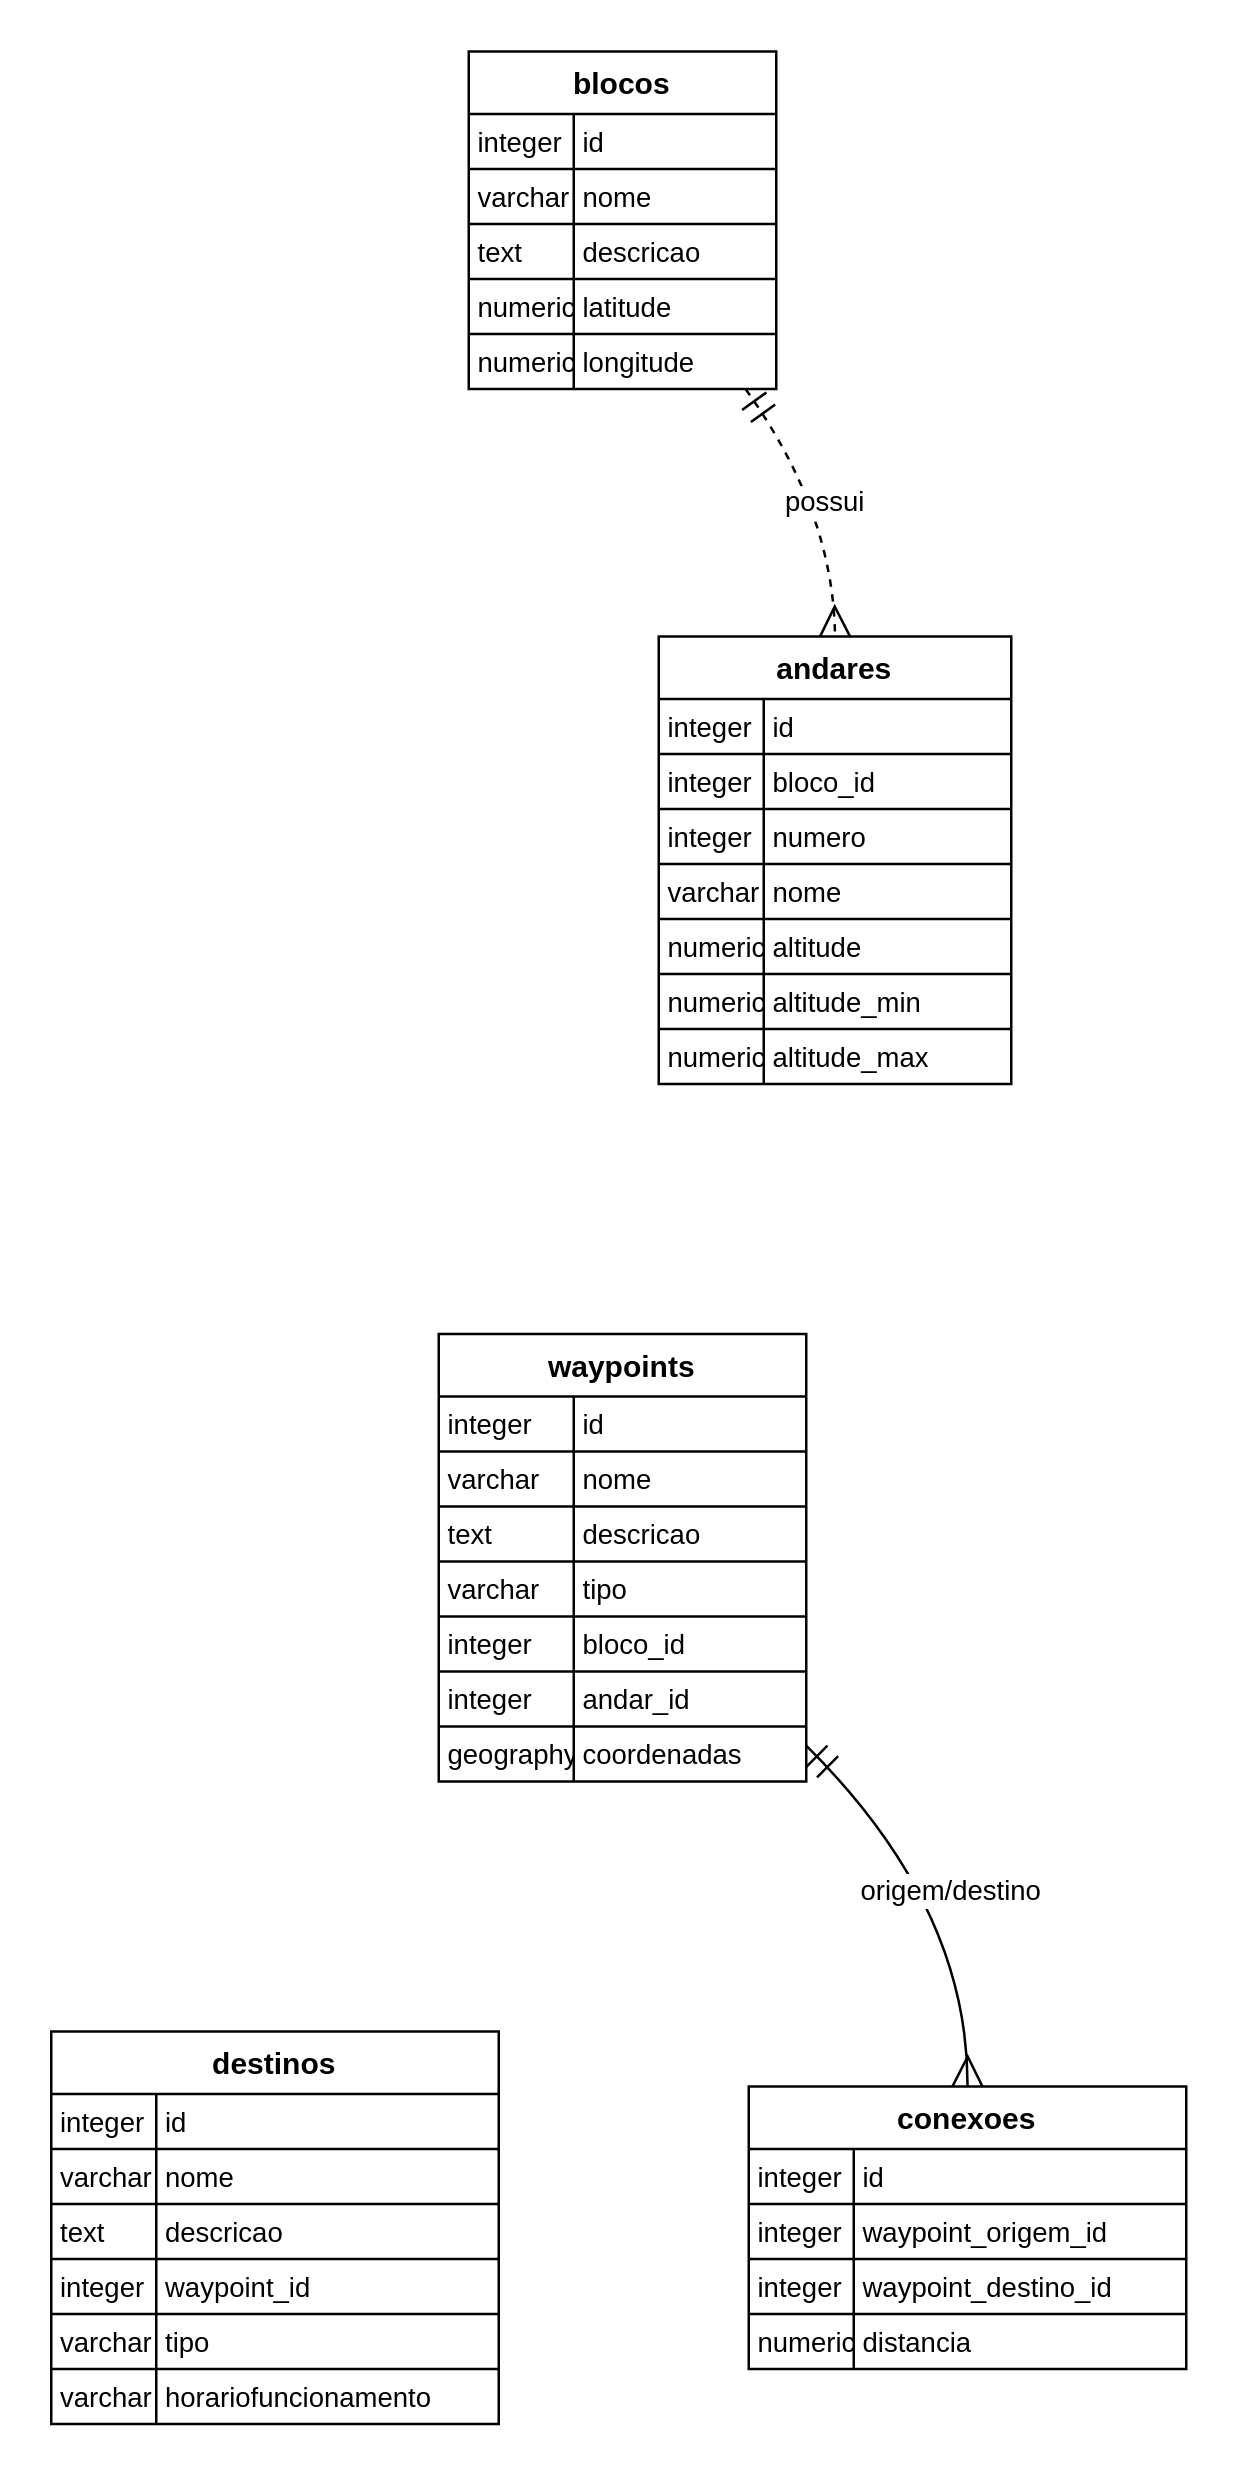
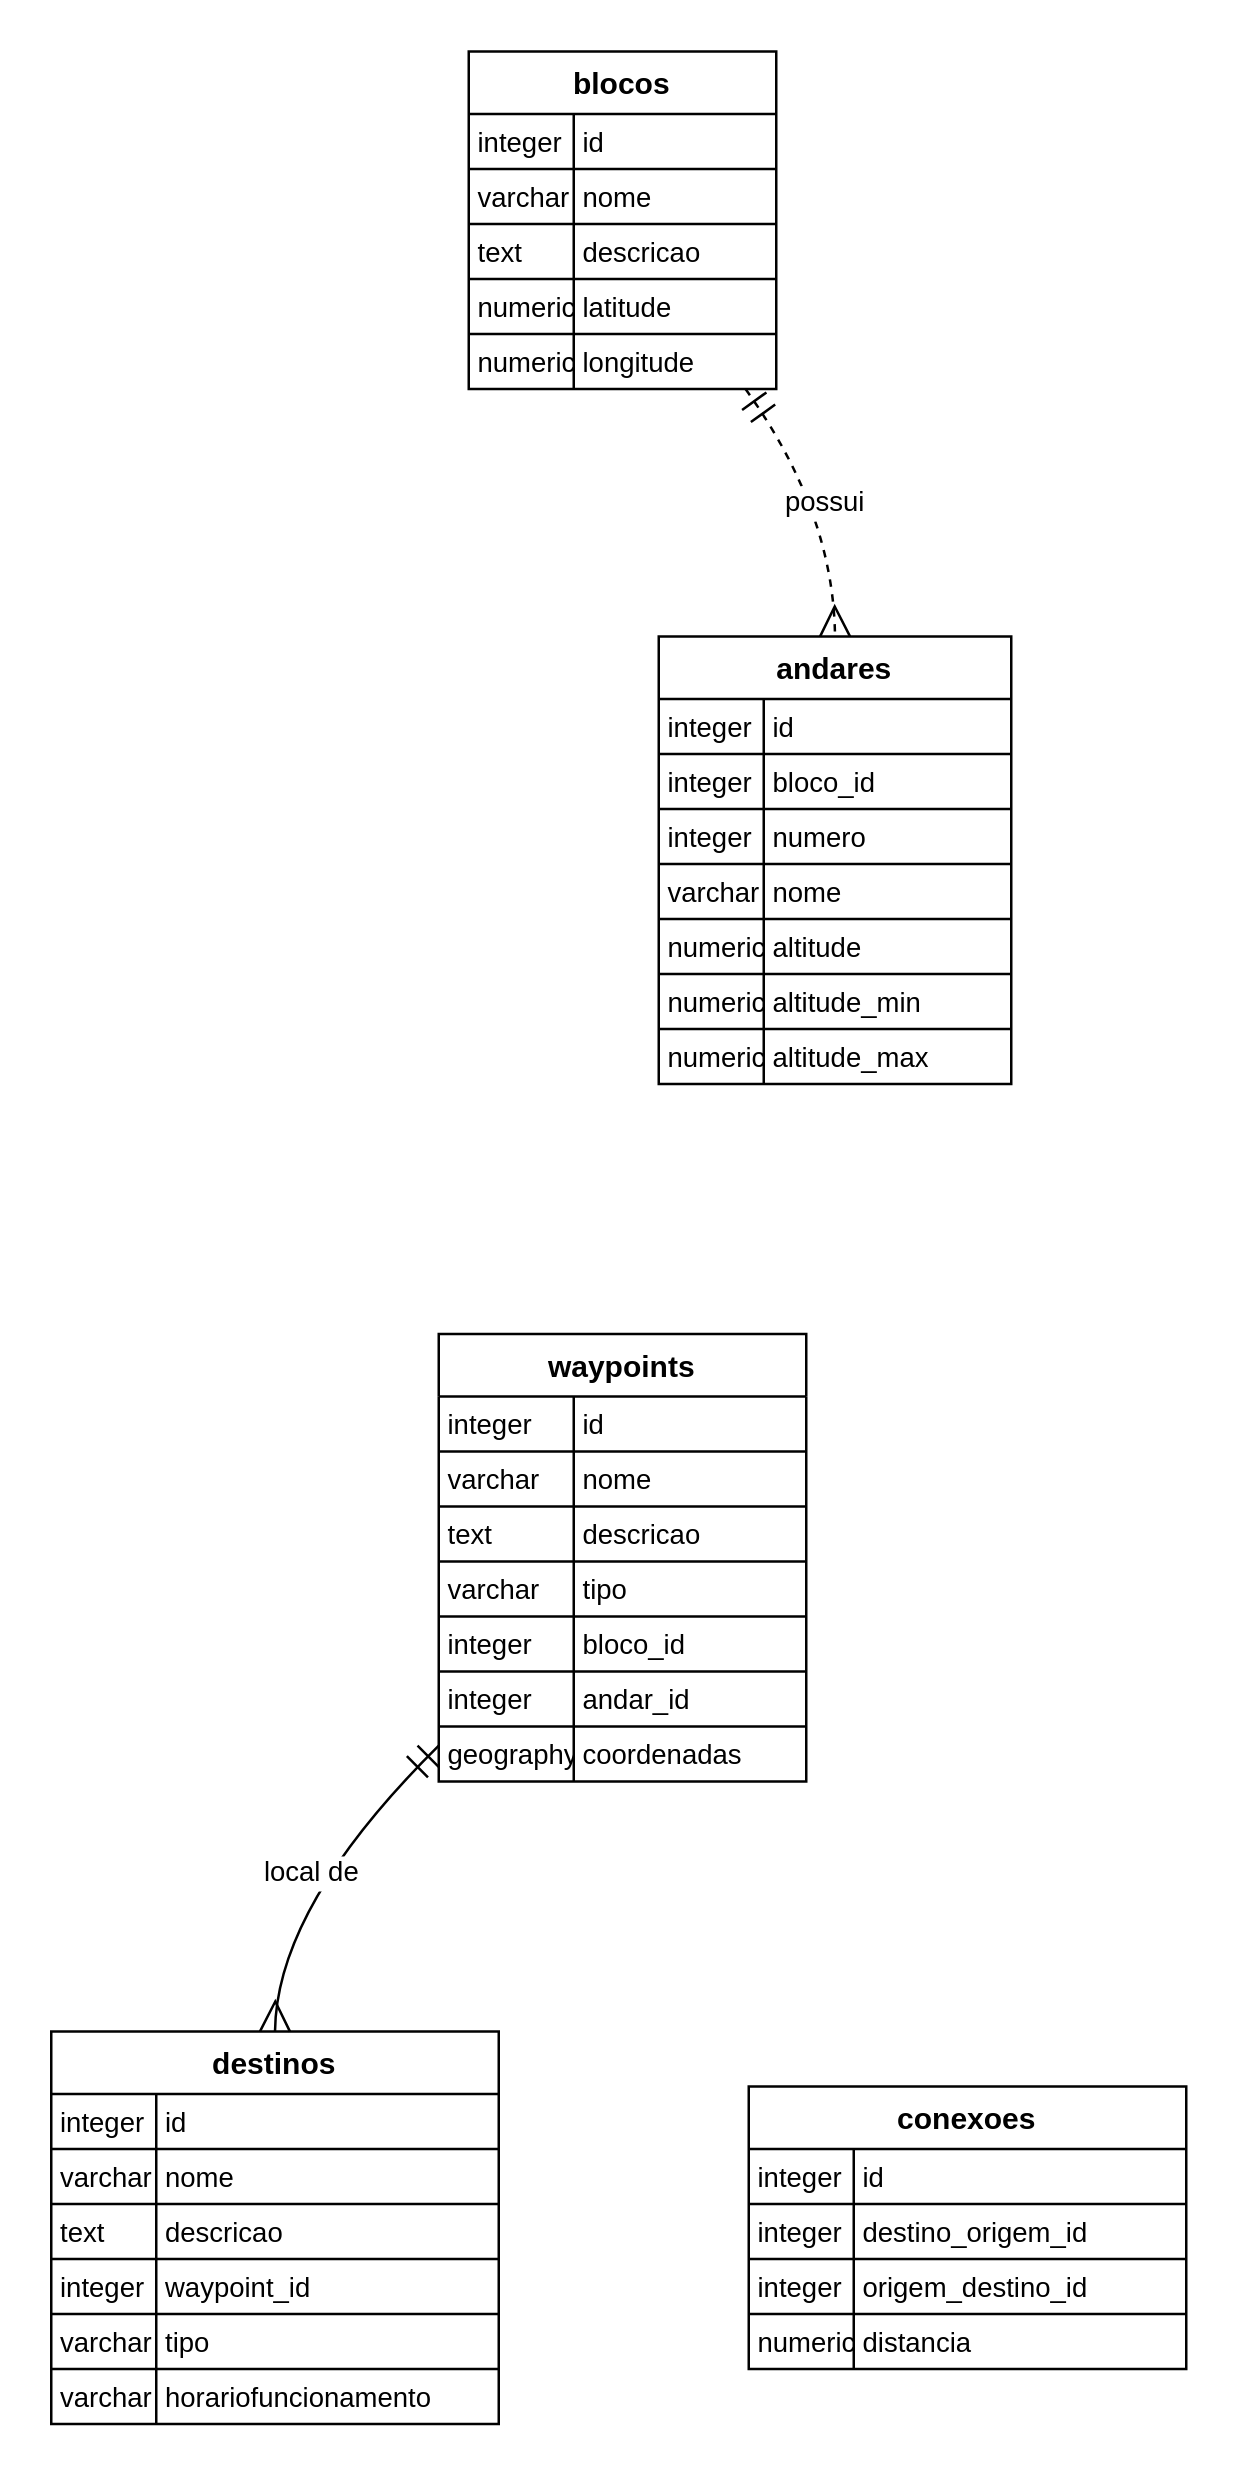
none -> (378, 1812)
(954, 1980) -> none
(990, 2232) -> (983, 2232)
(998, 2287) -> (983, 2287)
